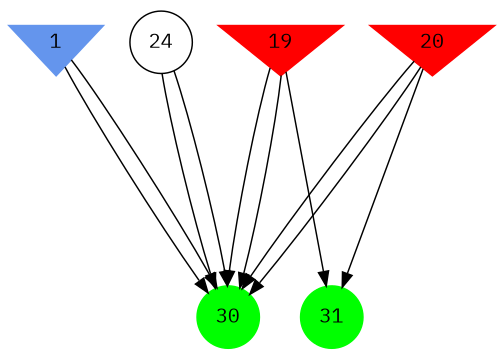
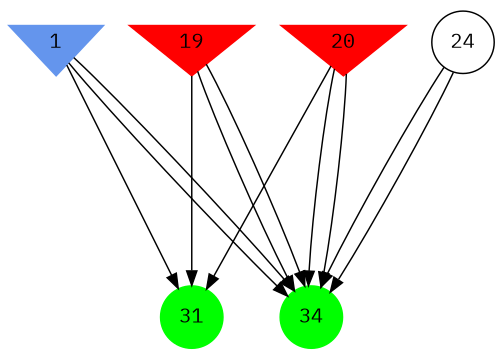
none -> (119, 170)
(228, 317) -> (311, 317)
